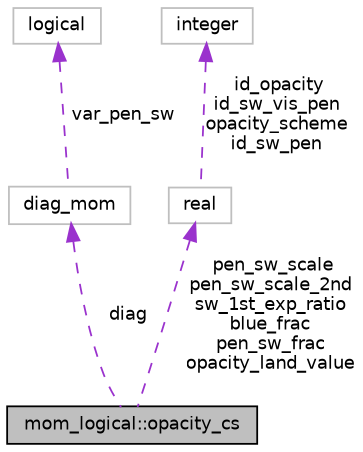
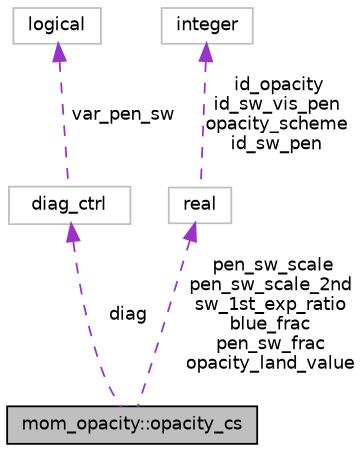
(70, 205) -> (70, 205)
(132, 425) -> (132, 425)
